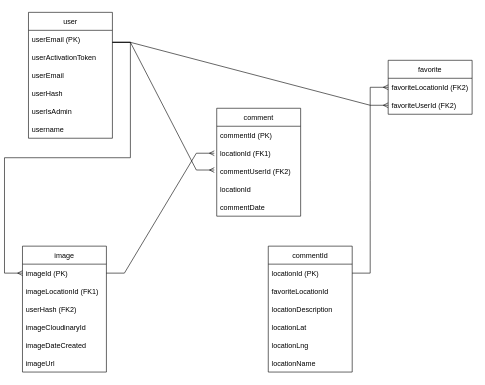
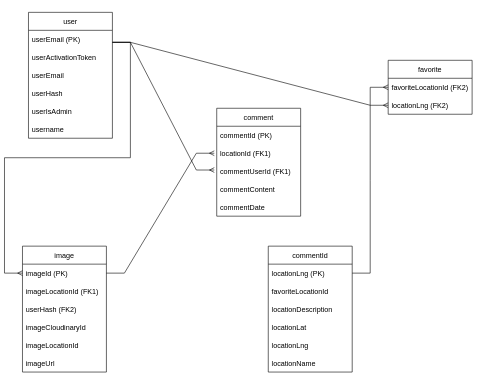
(430, 106) -> (423, 106)
(258, 172) -> (258, 172)
(238, 190) -> (248, 190)
(299, 274) -> (301, 274)
(57, 346) -> (54, 346)
